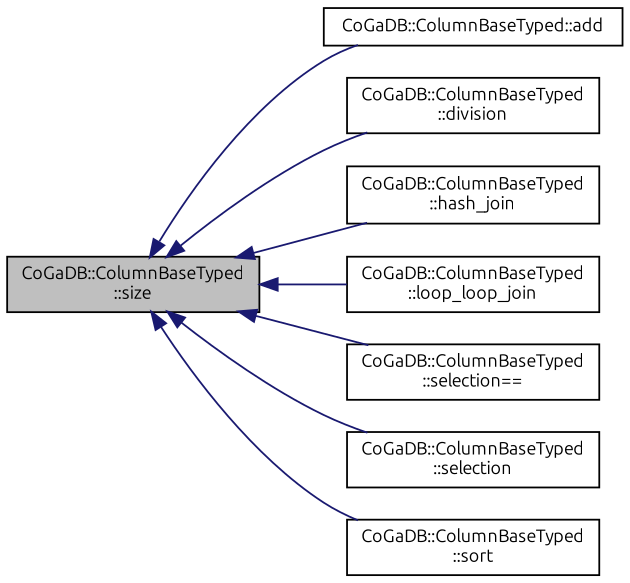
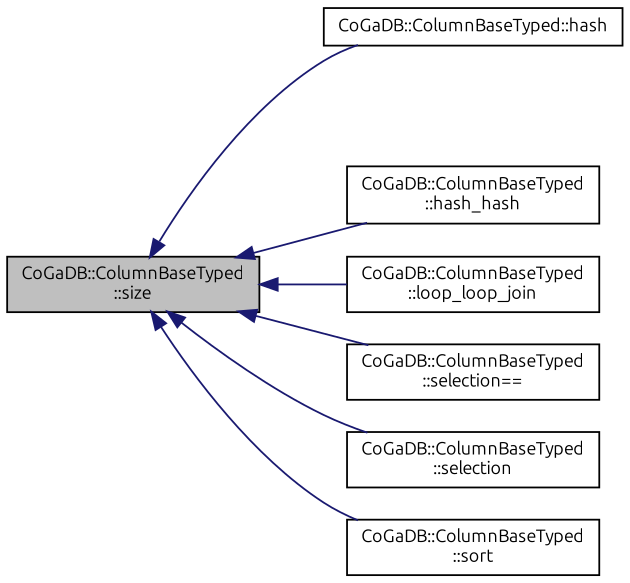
(473, 27) -> (473, 27)
(473, 106) -> none
(473, 195) -> (473, 195)
